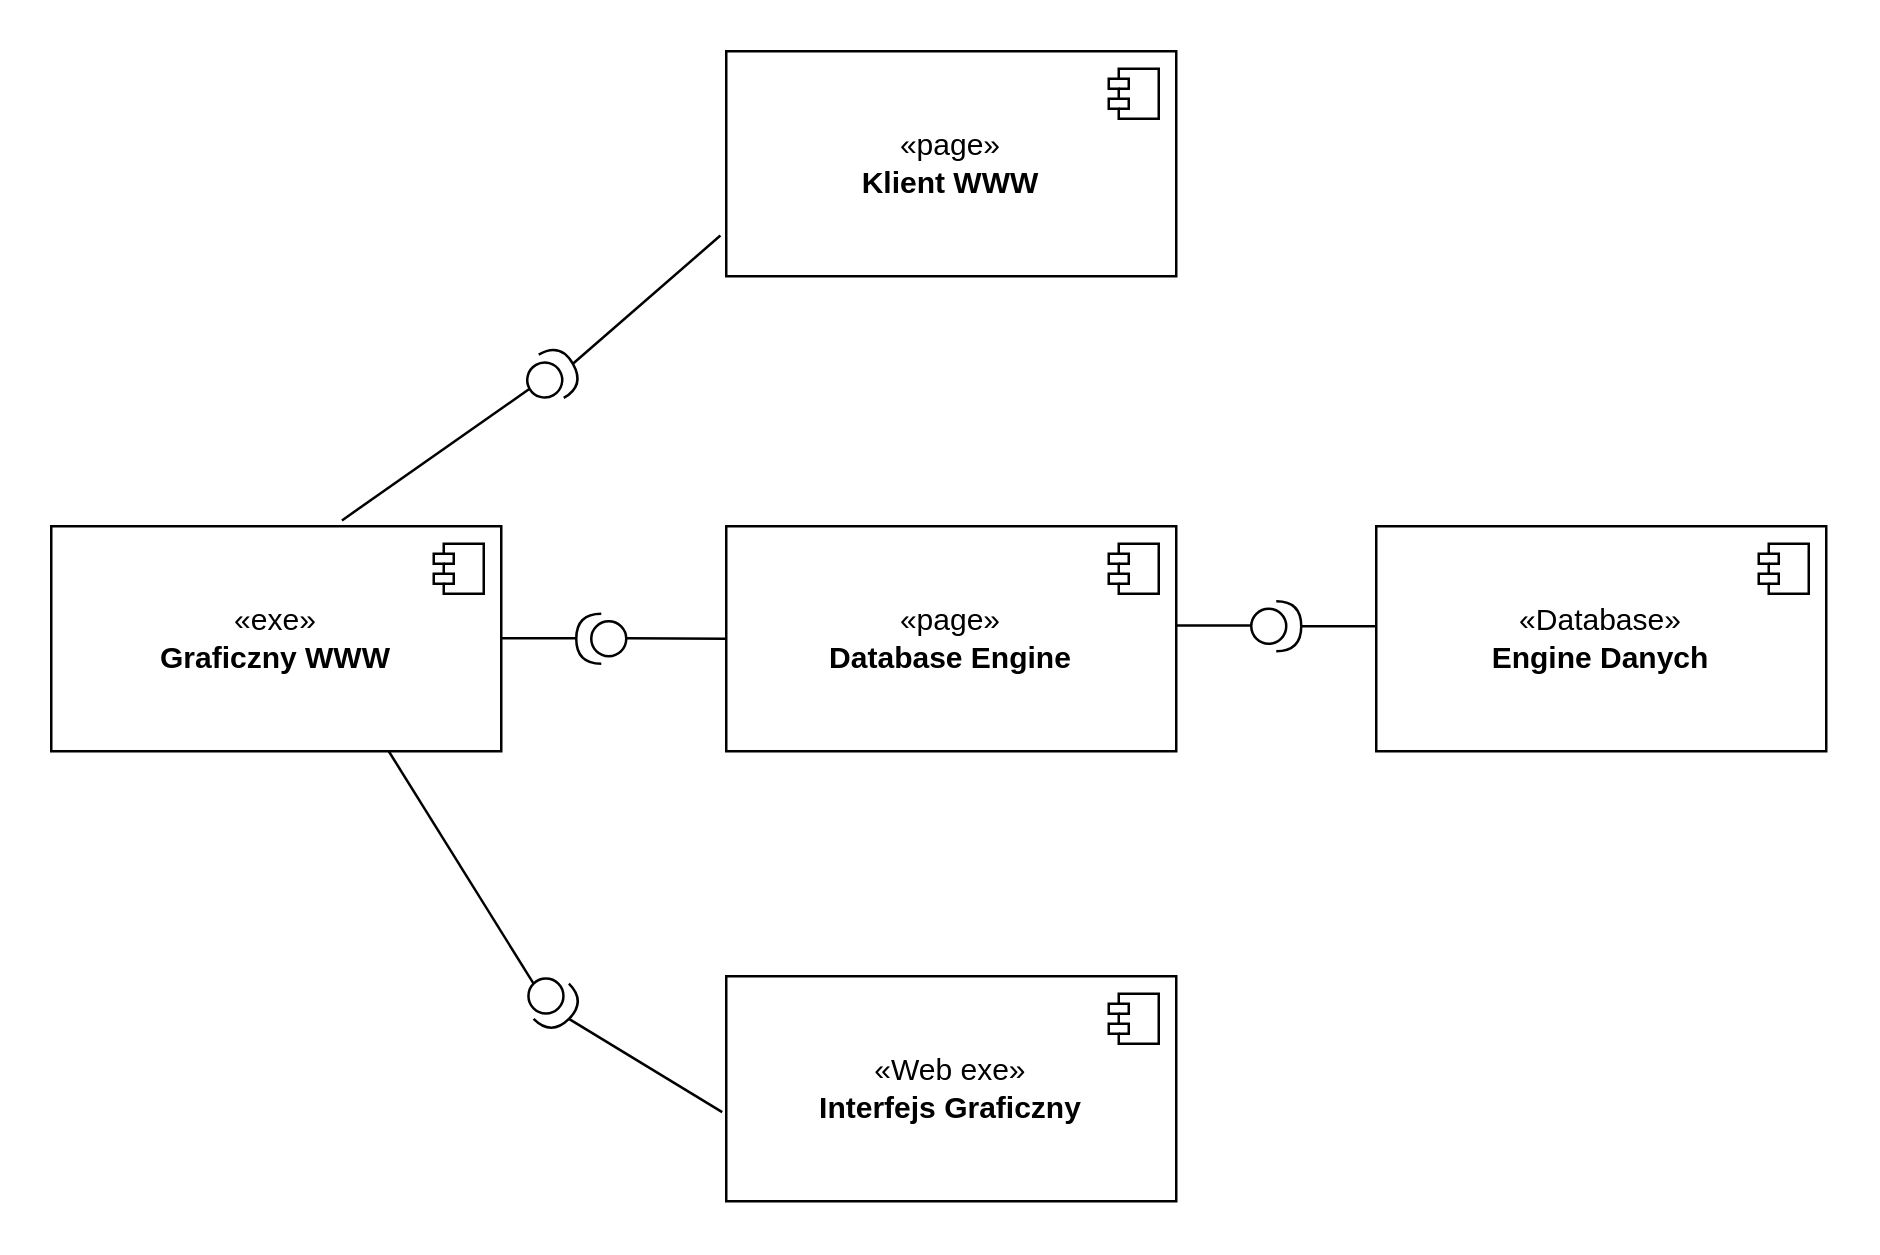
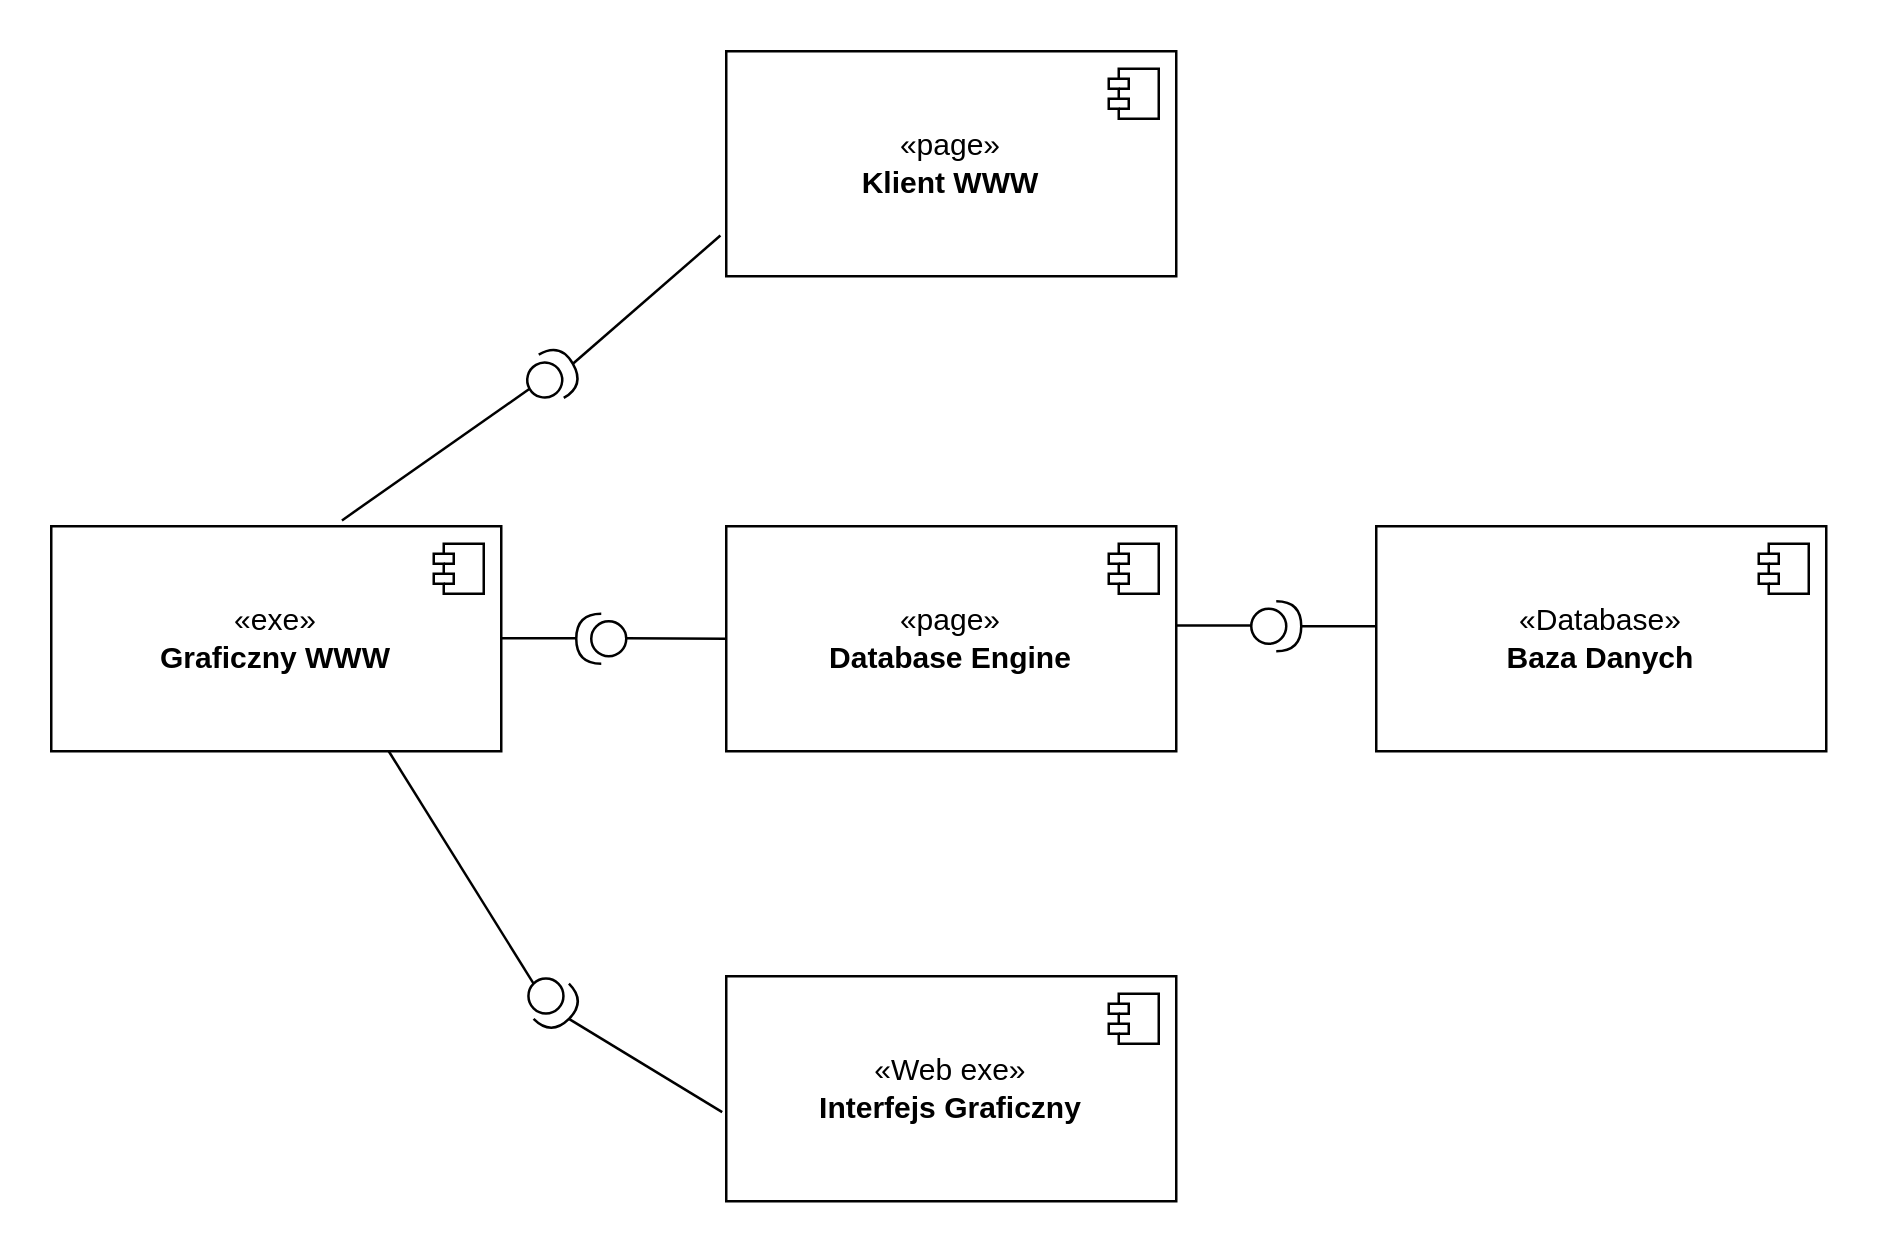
(1601, 639) -> (1601, 639)
